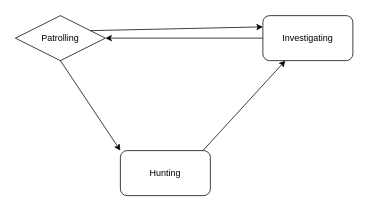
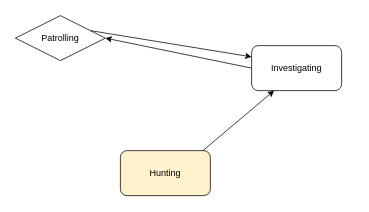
(308, 38) -> (297, 68)
(89, 103) -> none
(165, 173) -> (165, 173)
